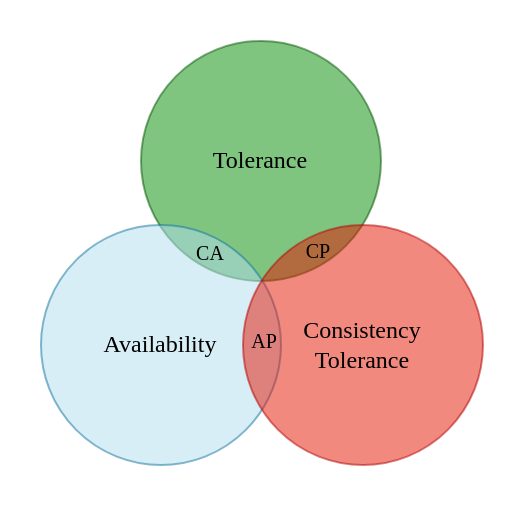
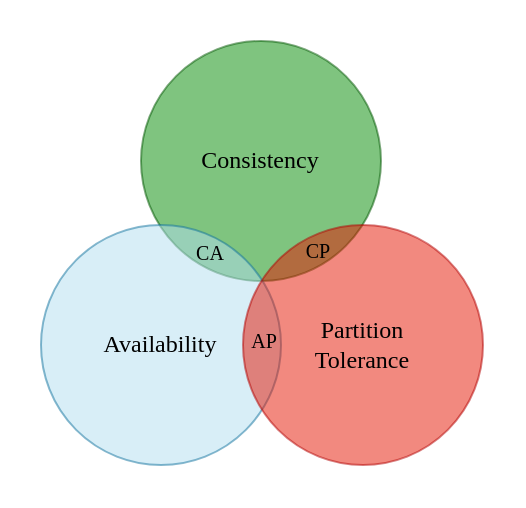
(261, 161) -> (261, 161)
(363, 345) -> (363, 345)
